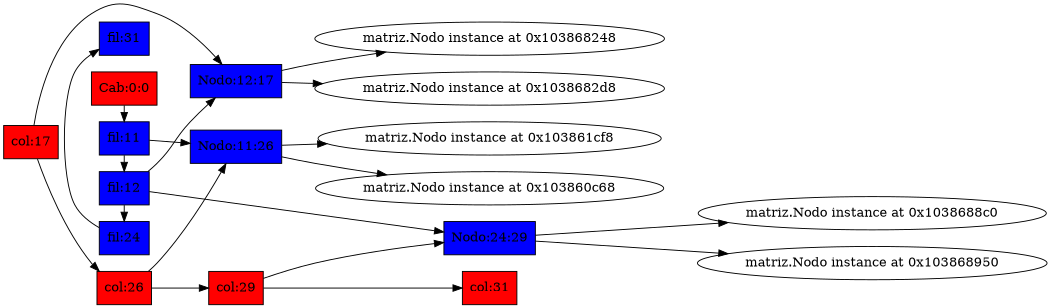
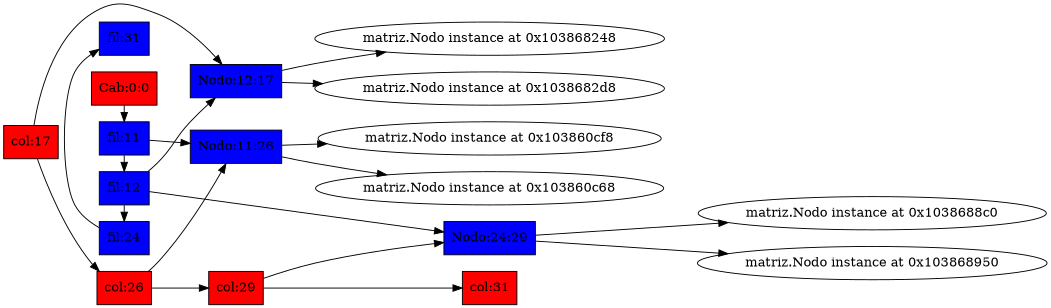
(490, 138) -> (490, 138)
